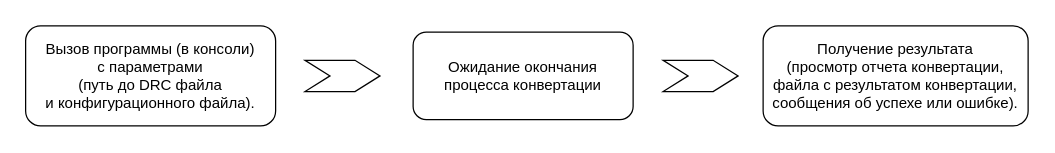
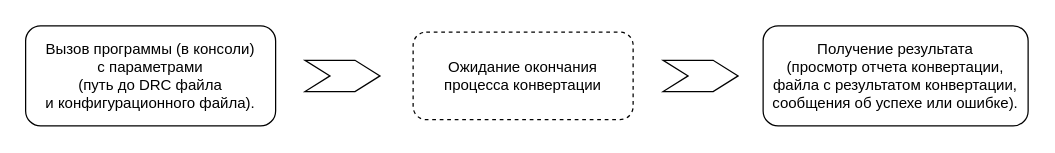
(523, 76) -> (523, 76)
